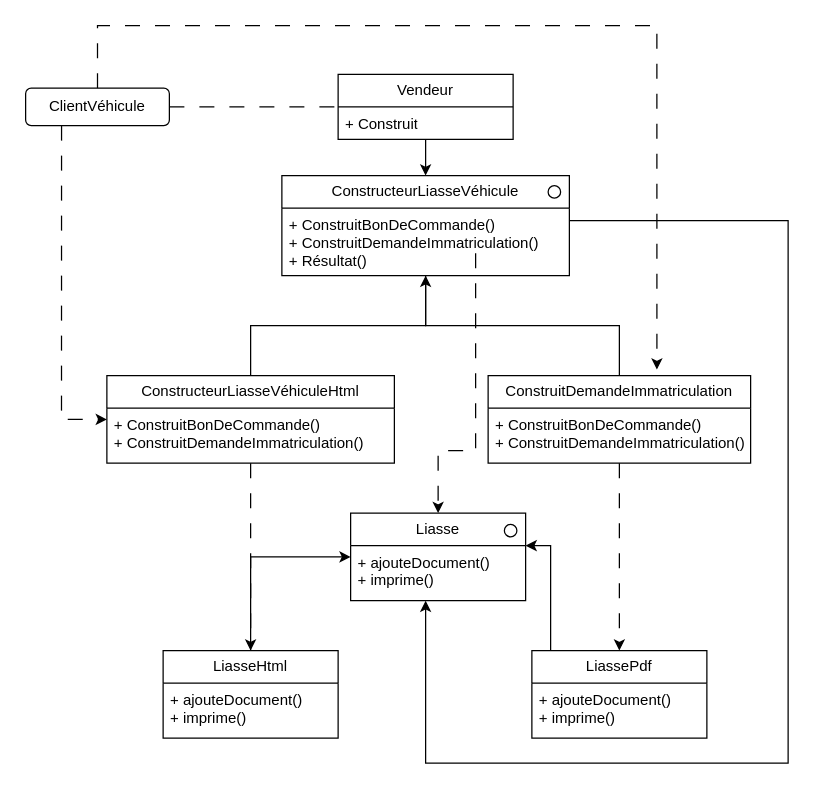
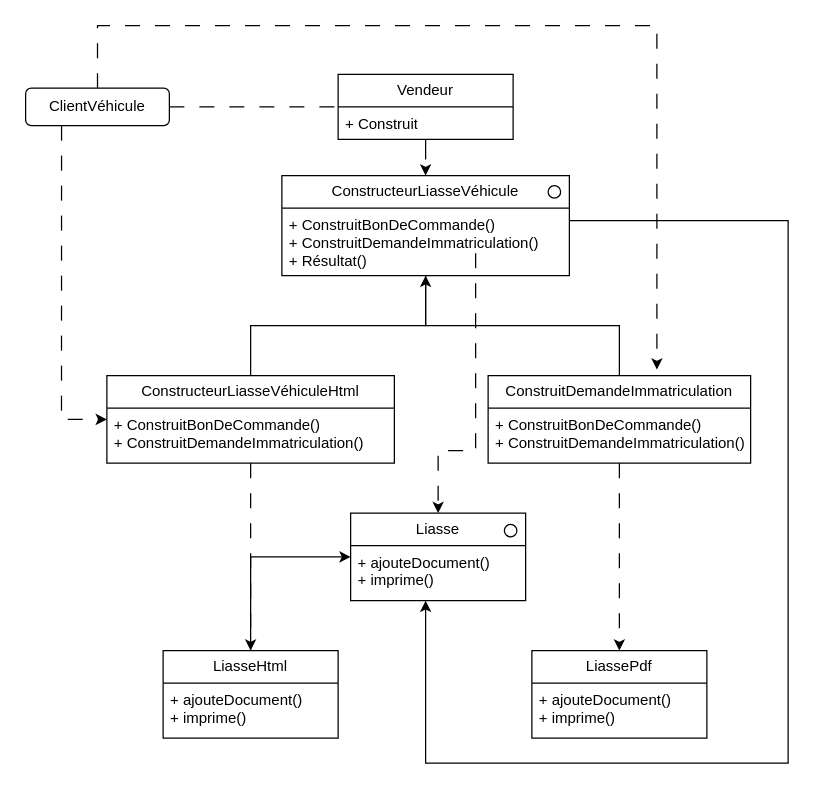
(426, 164) -> (426, 164)
(551, 589) -> none
